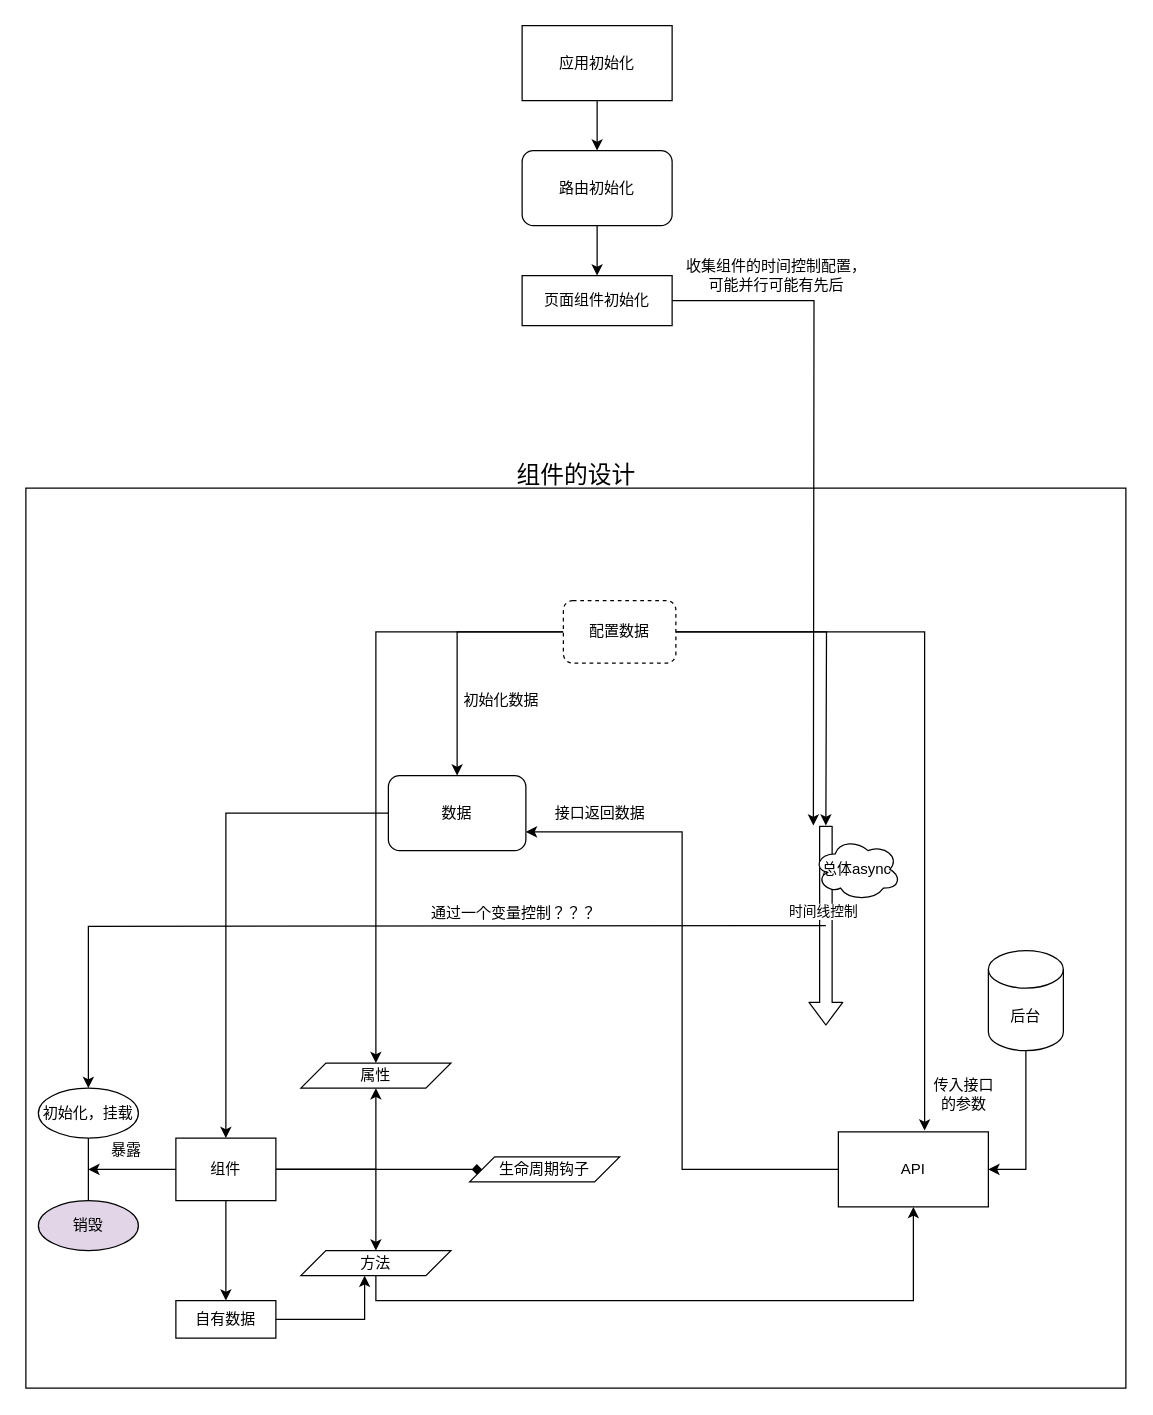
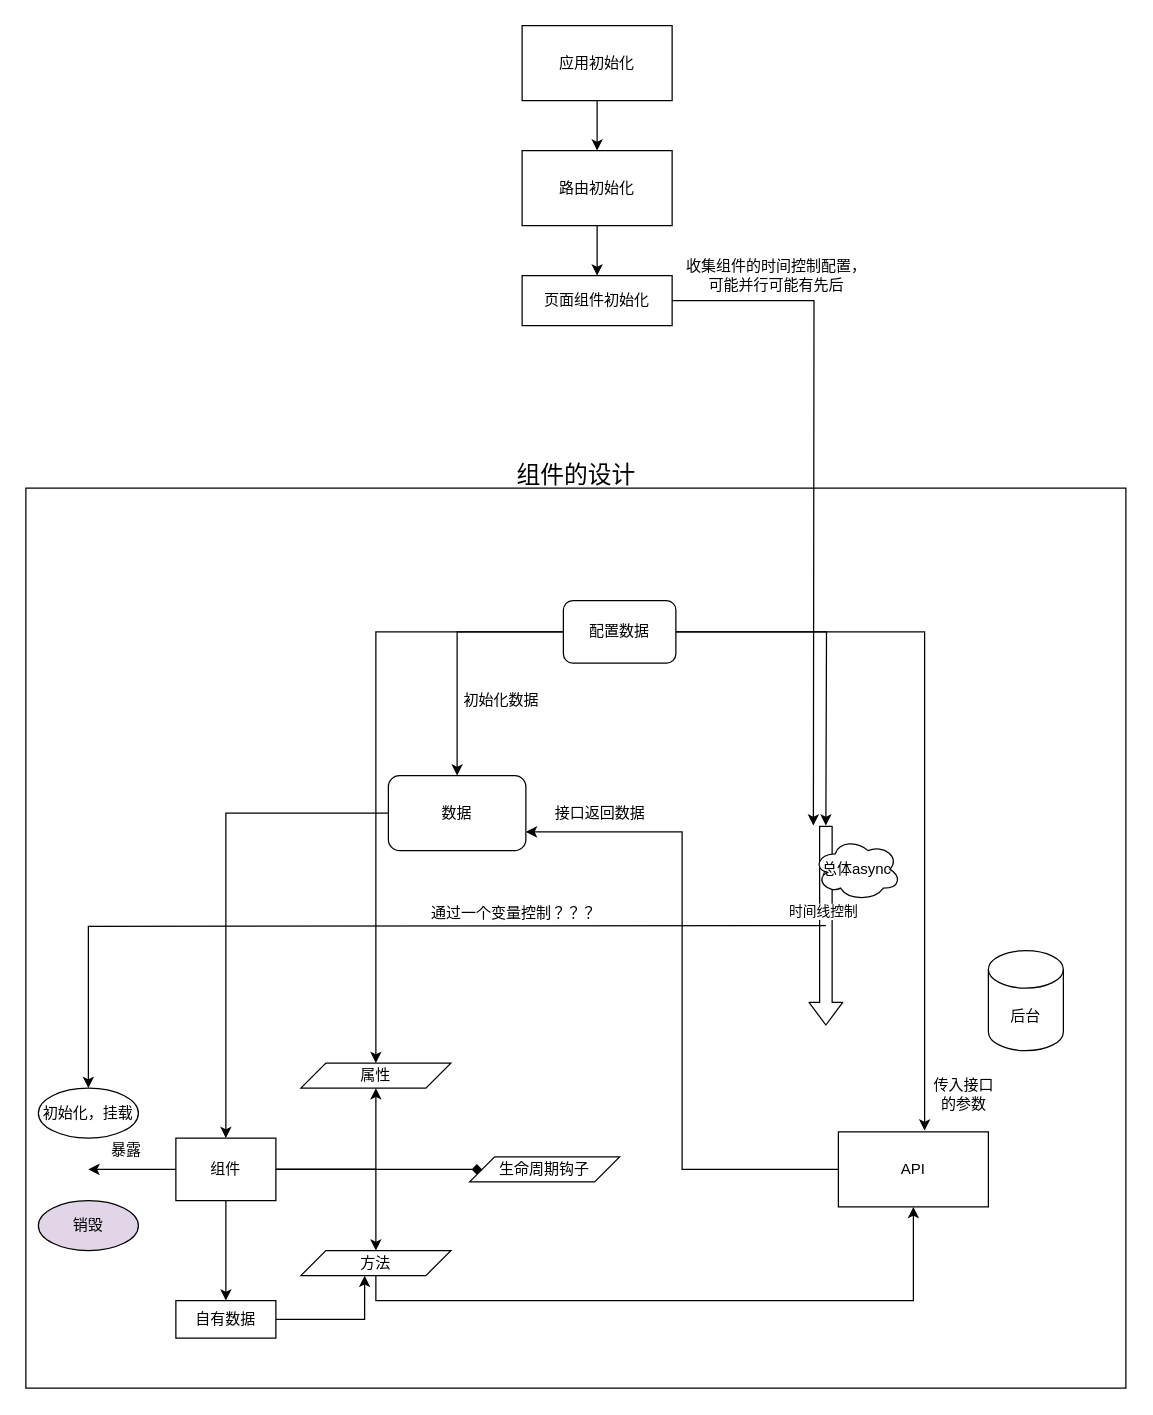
(597, 188) -> (597, 188)
(619, 632) -> (619, 632)
(1026, 1124) -> none
(88, 1169) -> none
